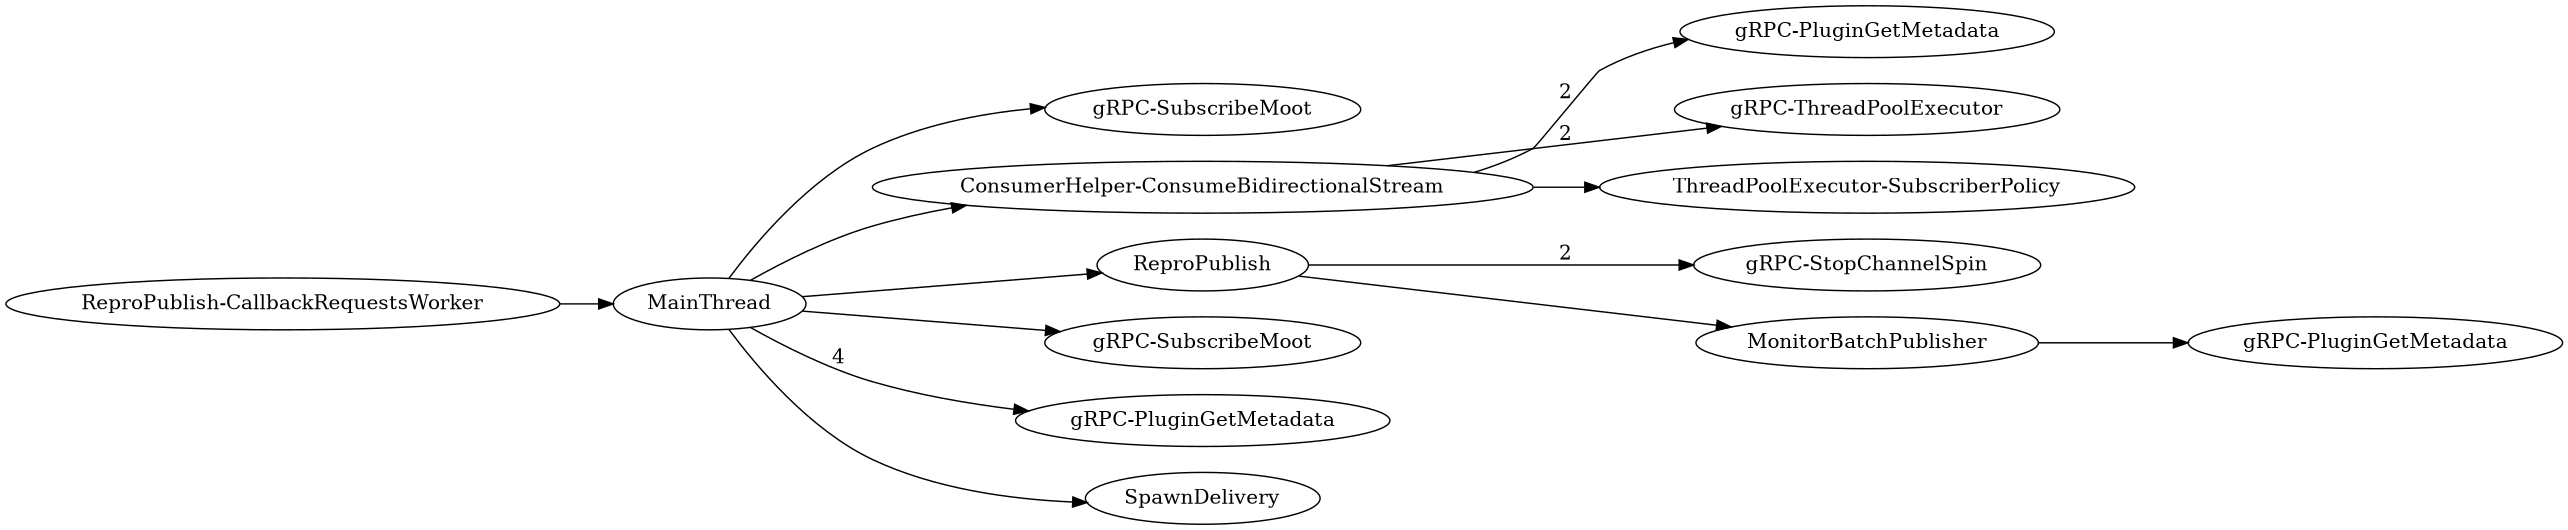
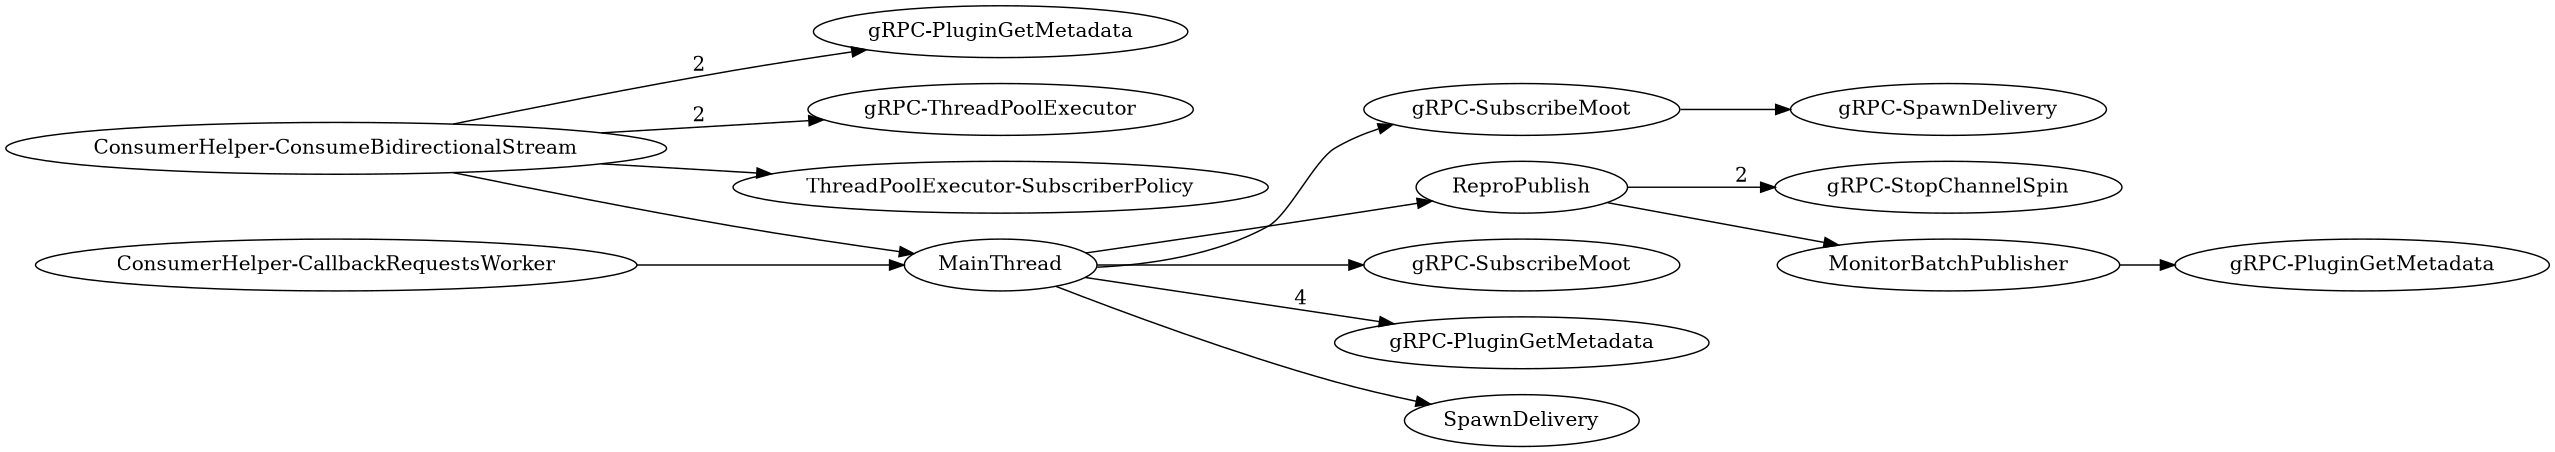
none -> (1948, 109)
(848, 234) -> (676, 216)
(283, 304) -> (336, 265)
